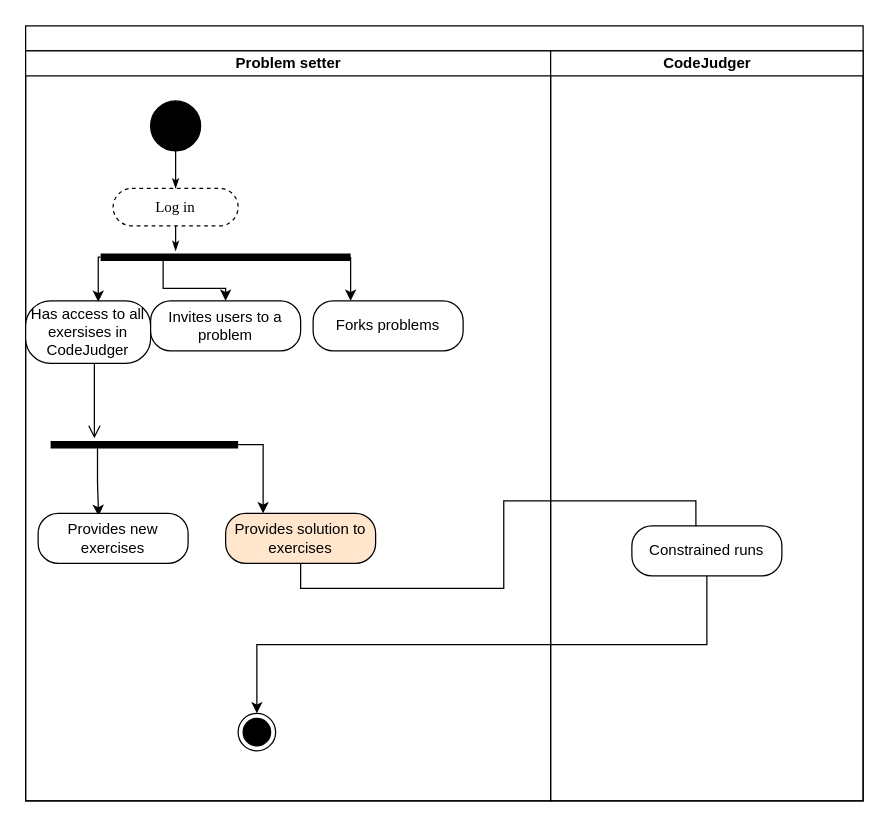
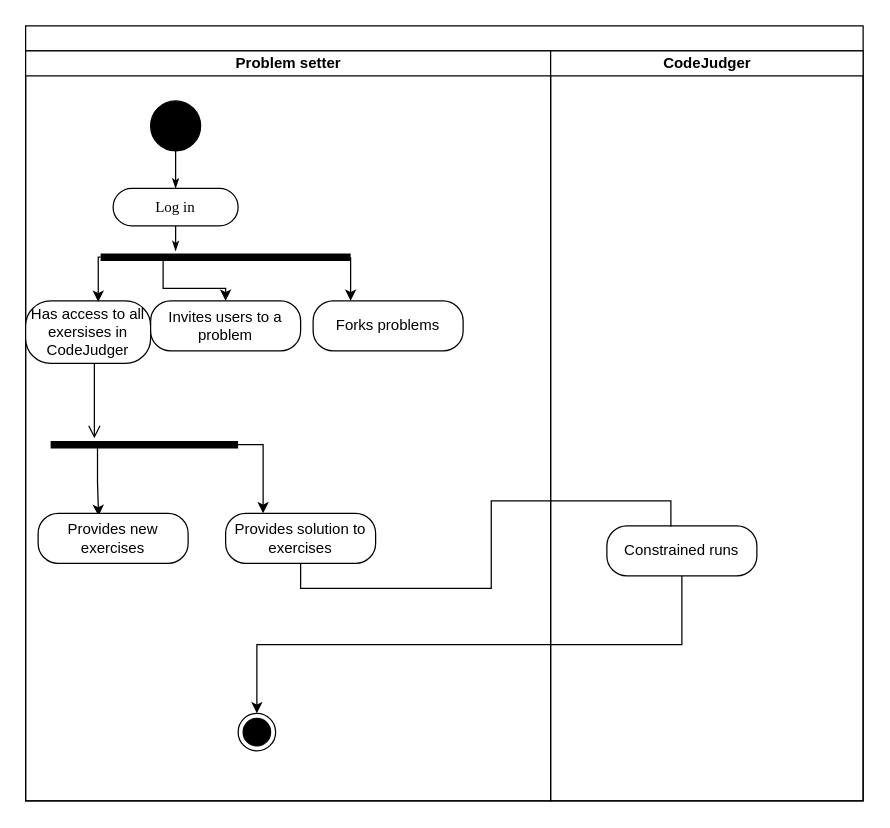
(176, 207) -> (176, 207)
(301, 538) -> (301, 538)
(707, 551) -> (682, 551)
